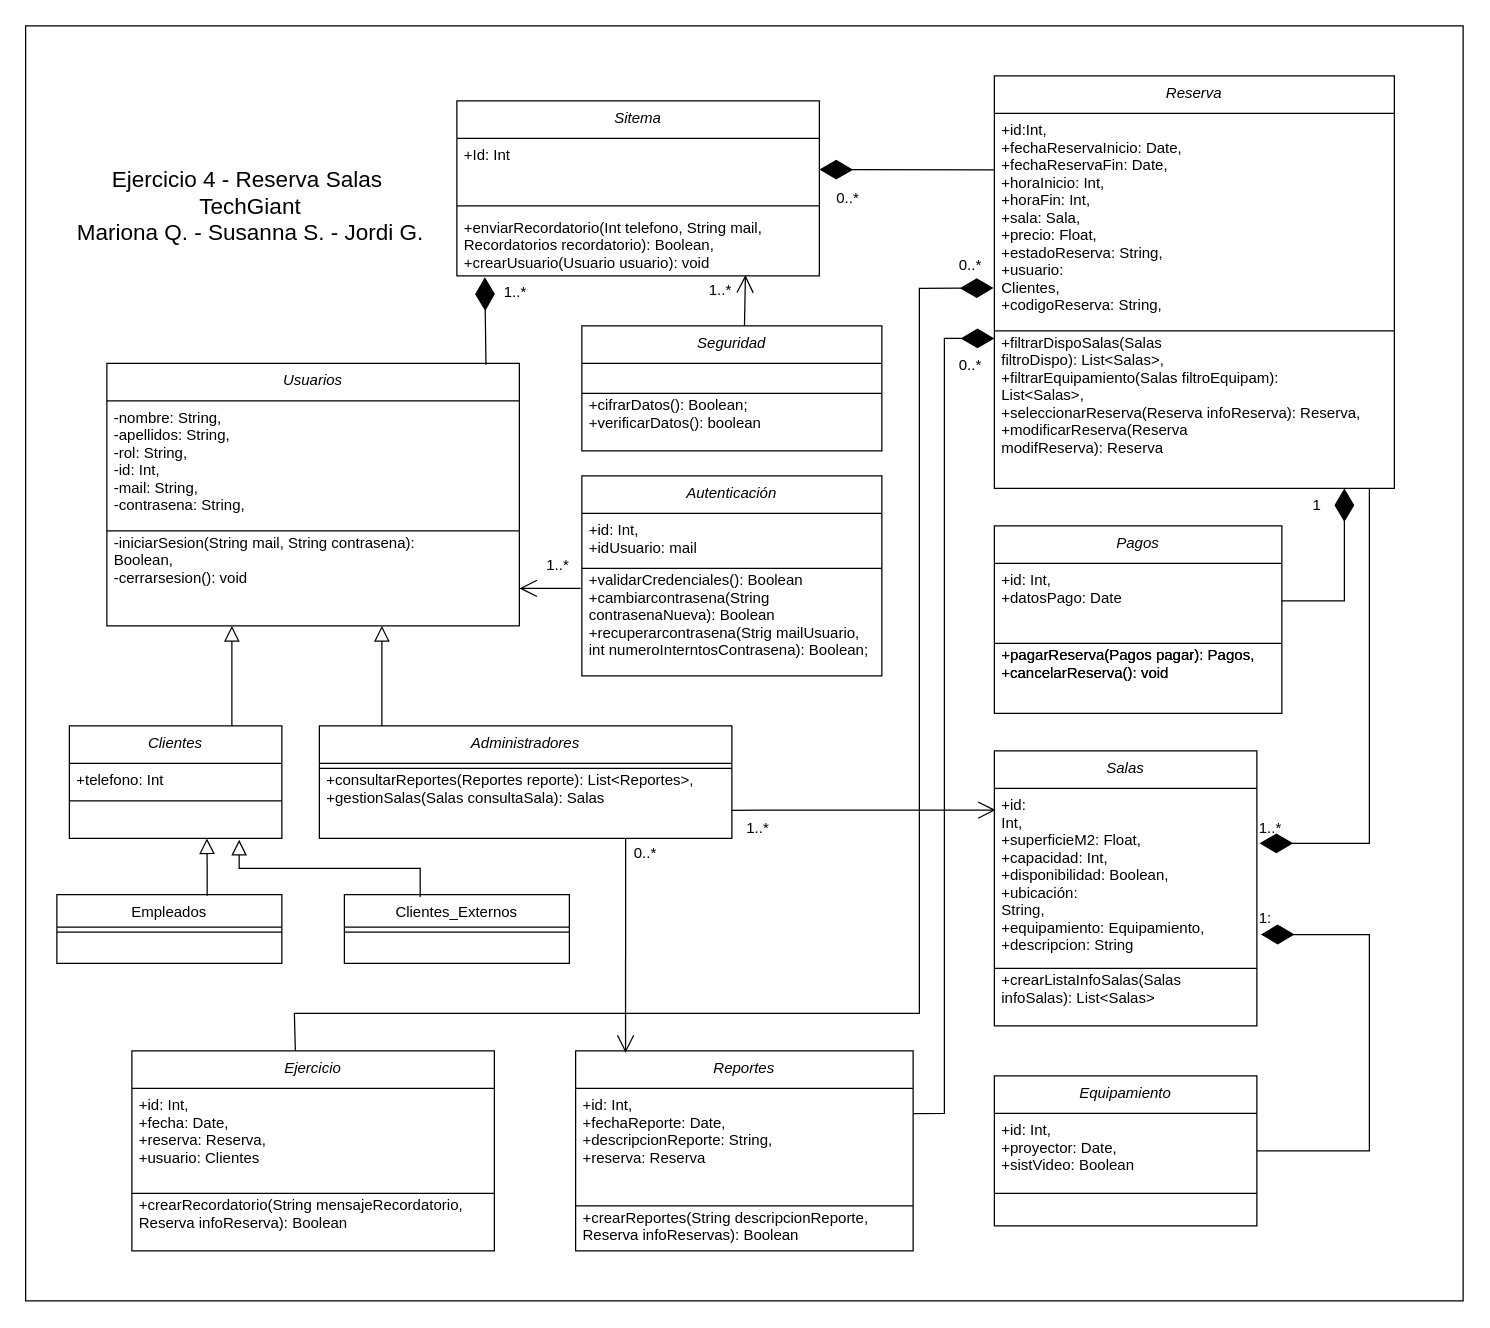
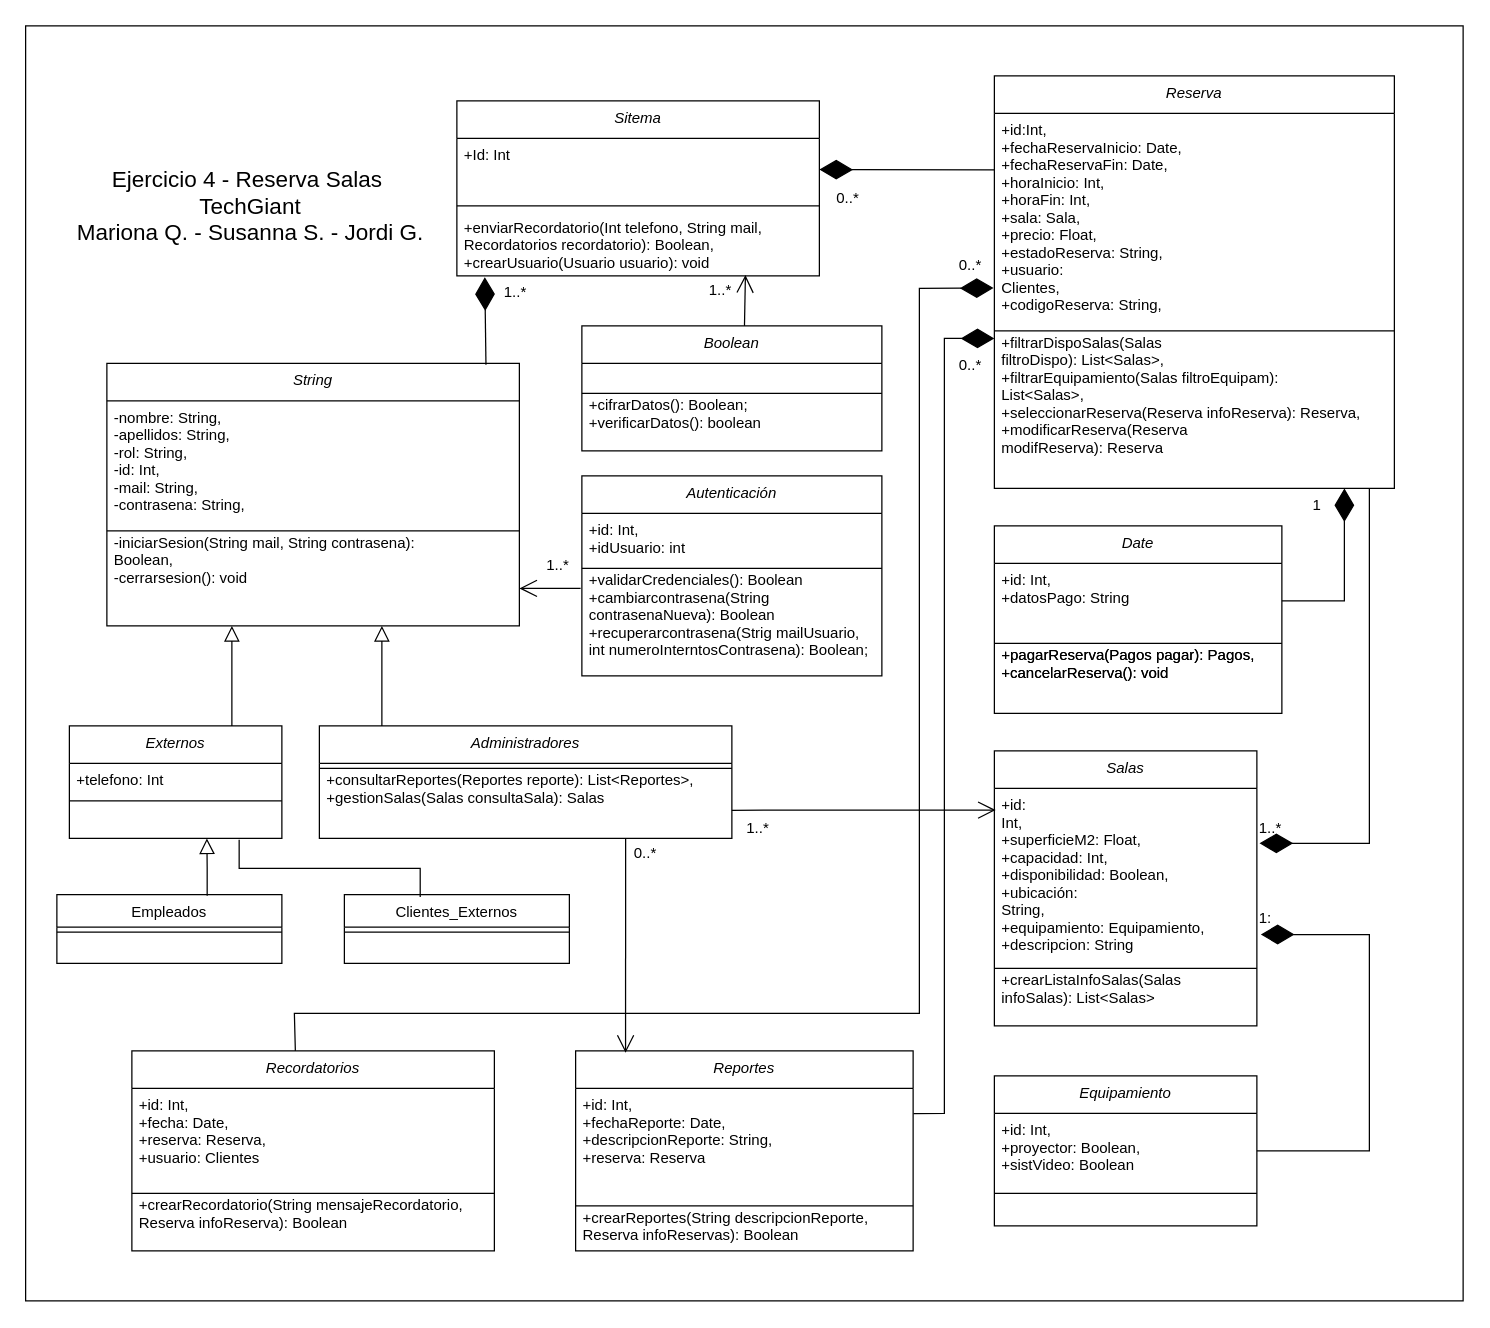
(731, 343) -> (731, 343)
(313, 380) -> (313, 380)
(619, 530) -> (619, 530)
(1138, 543) -> (1138, 543)
(1031, 580) -> (1031, 580)
(175, 743) -> (175, 743)
(239, 856) -> (239, 850)
(313, 1068) -> (313, 1068)
(1031, 1130) -> (1031, 1130)
